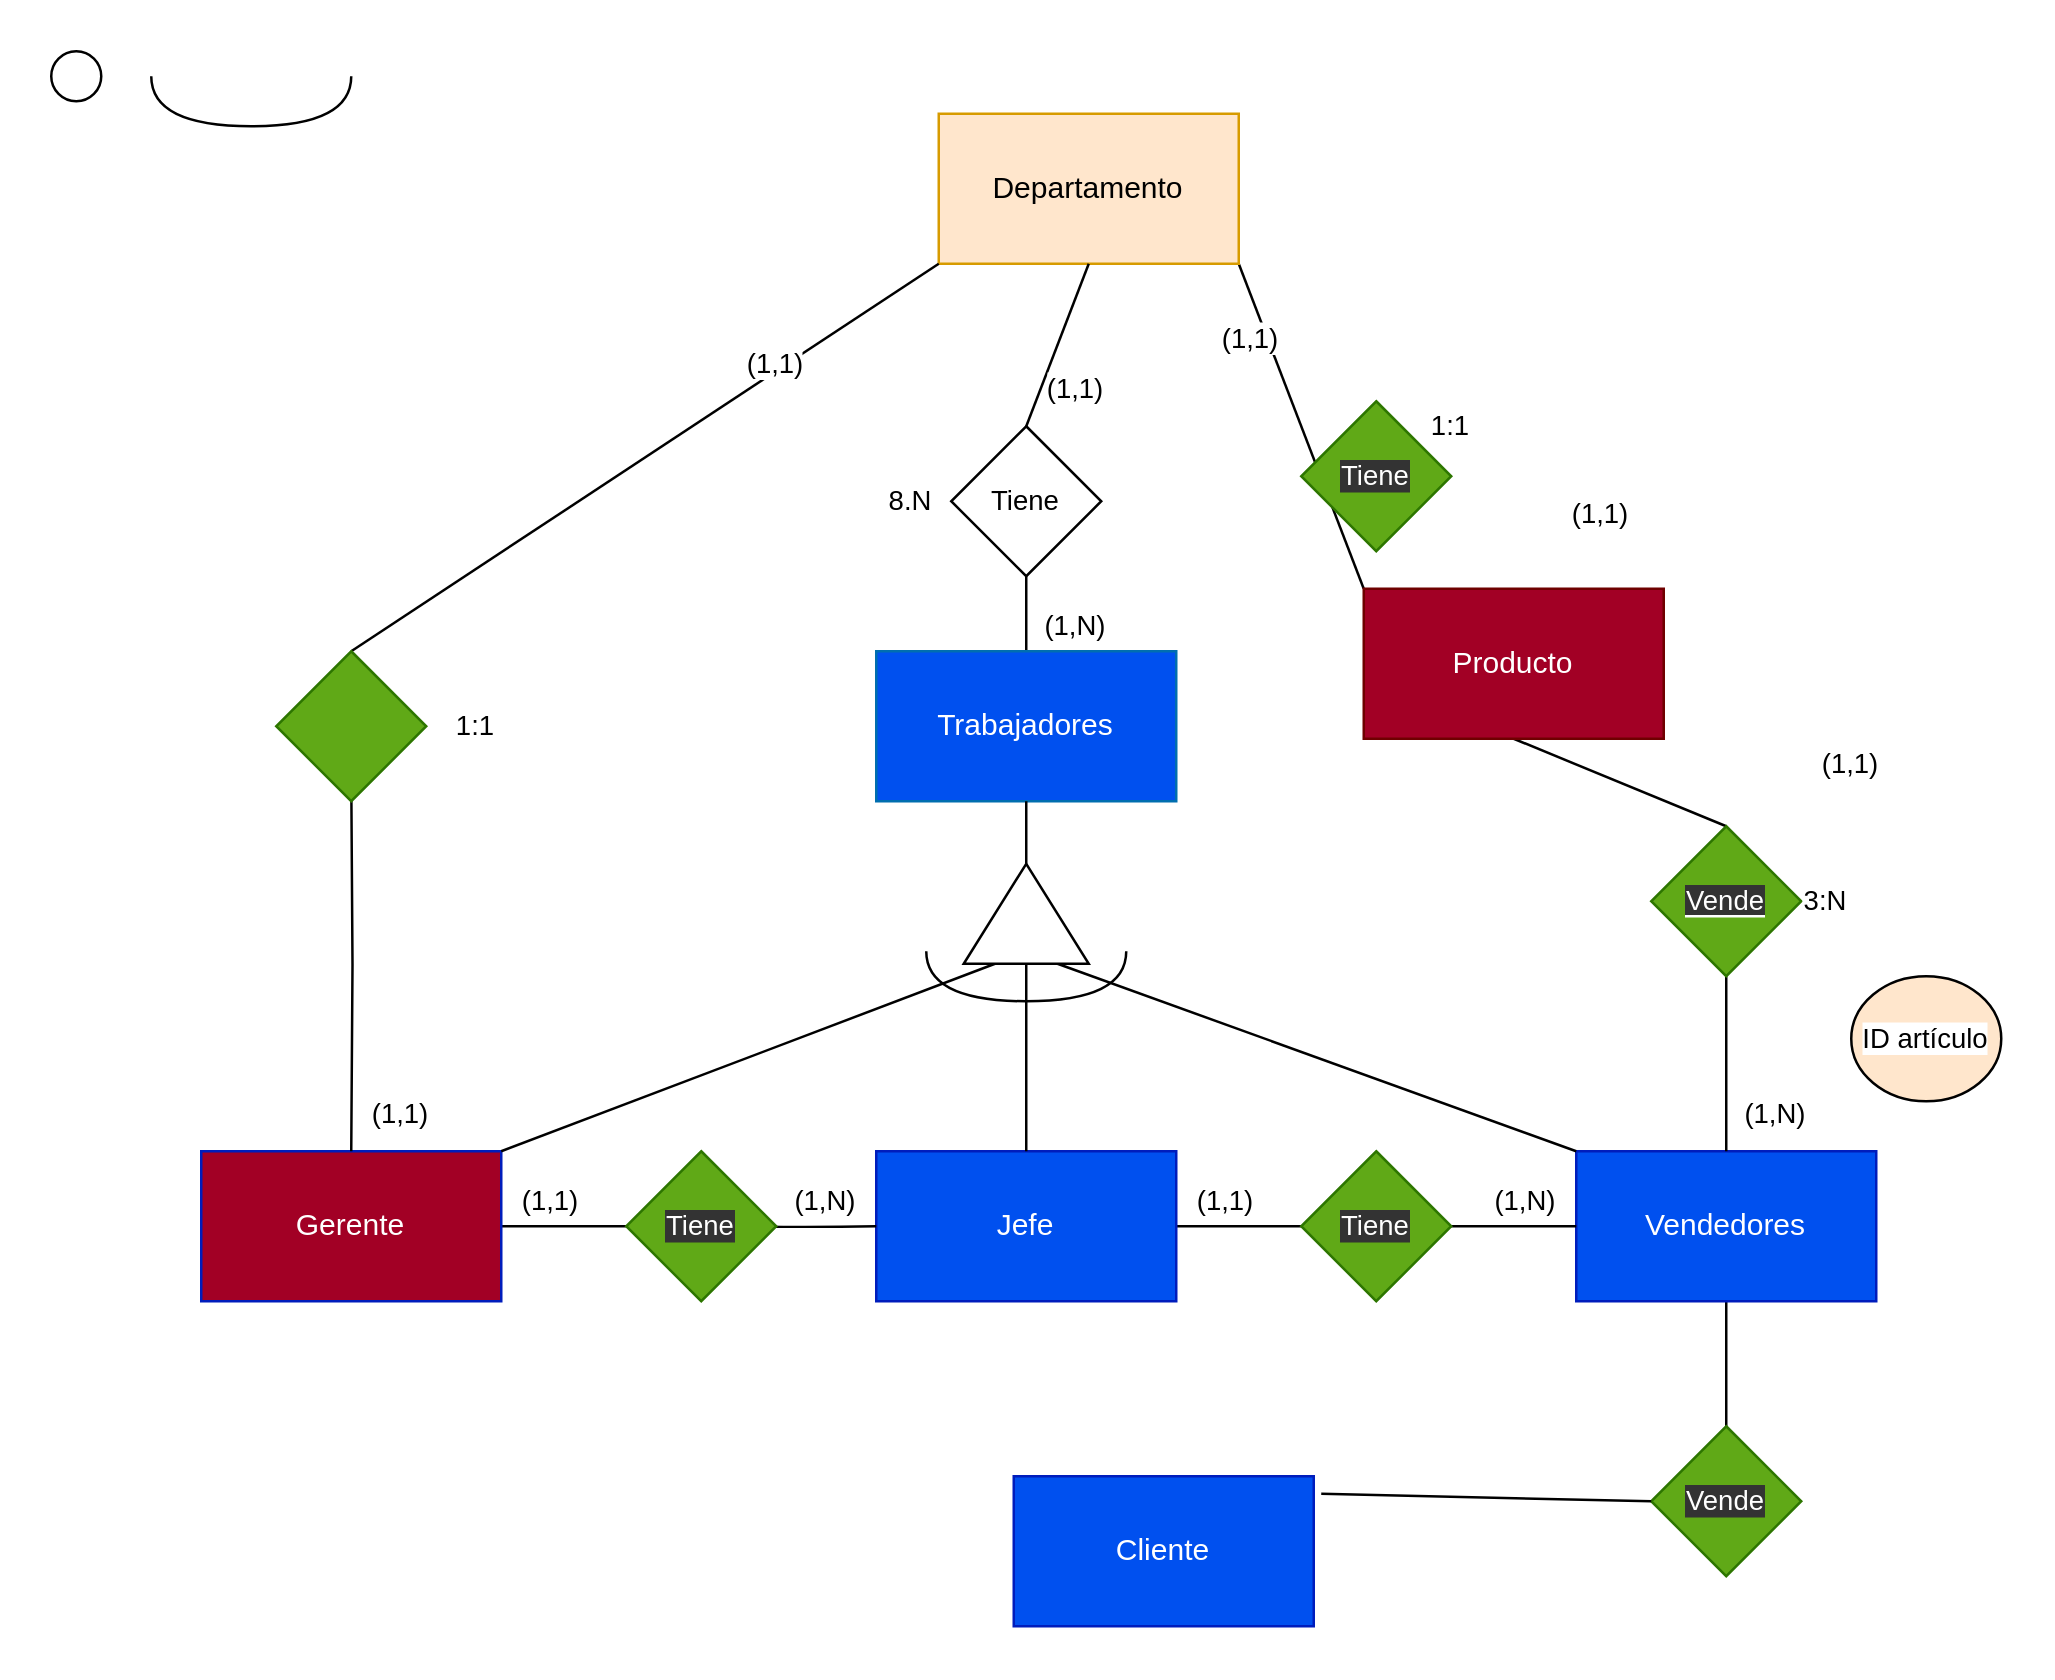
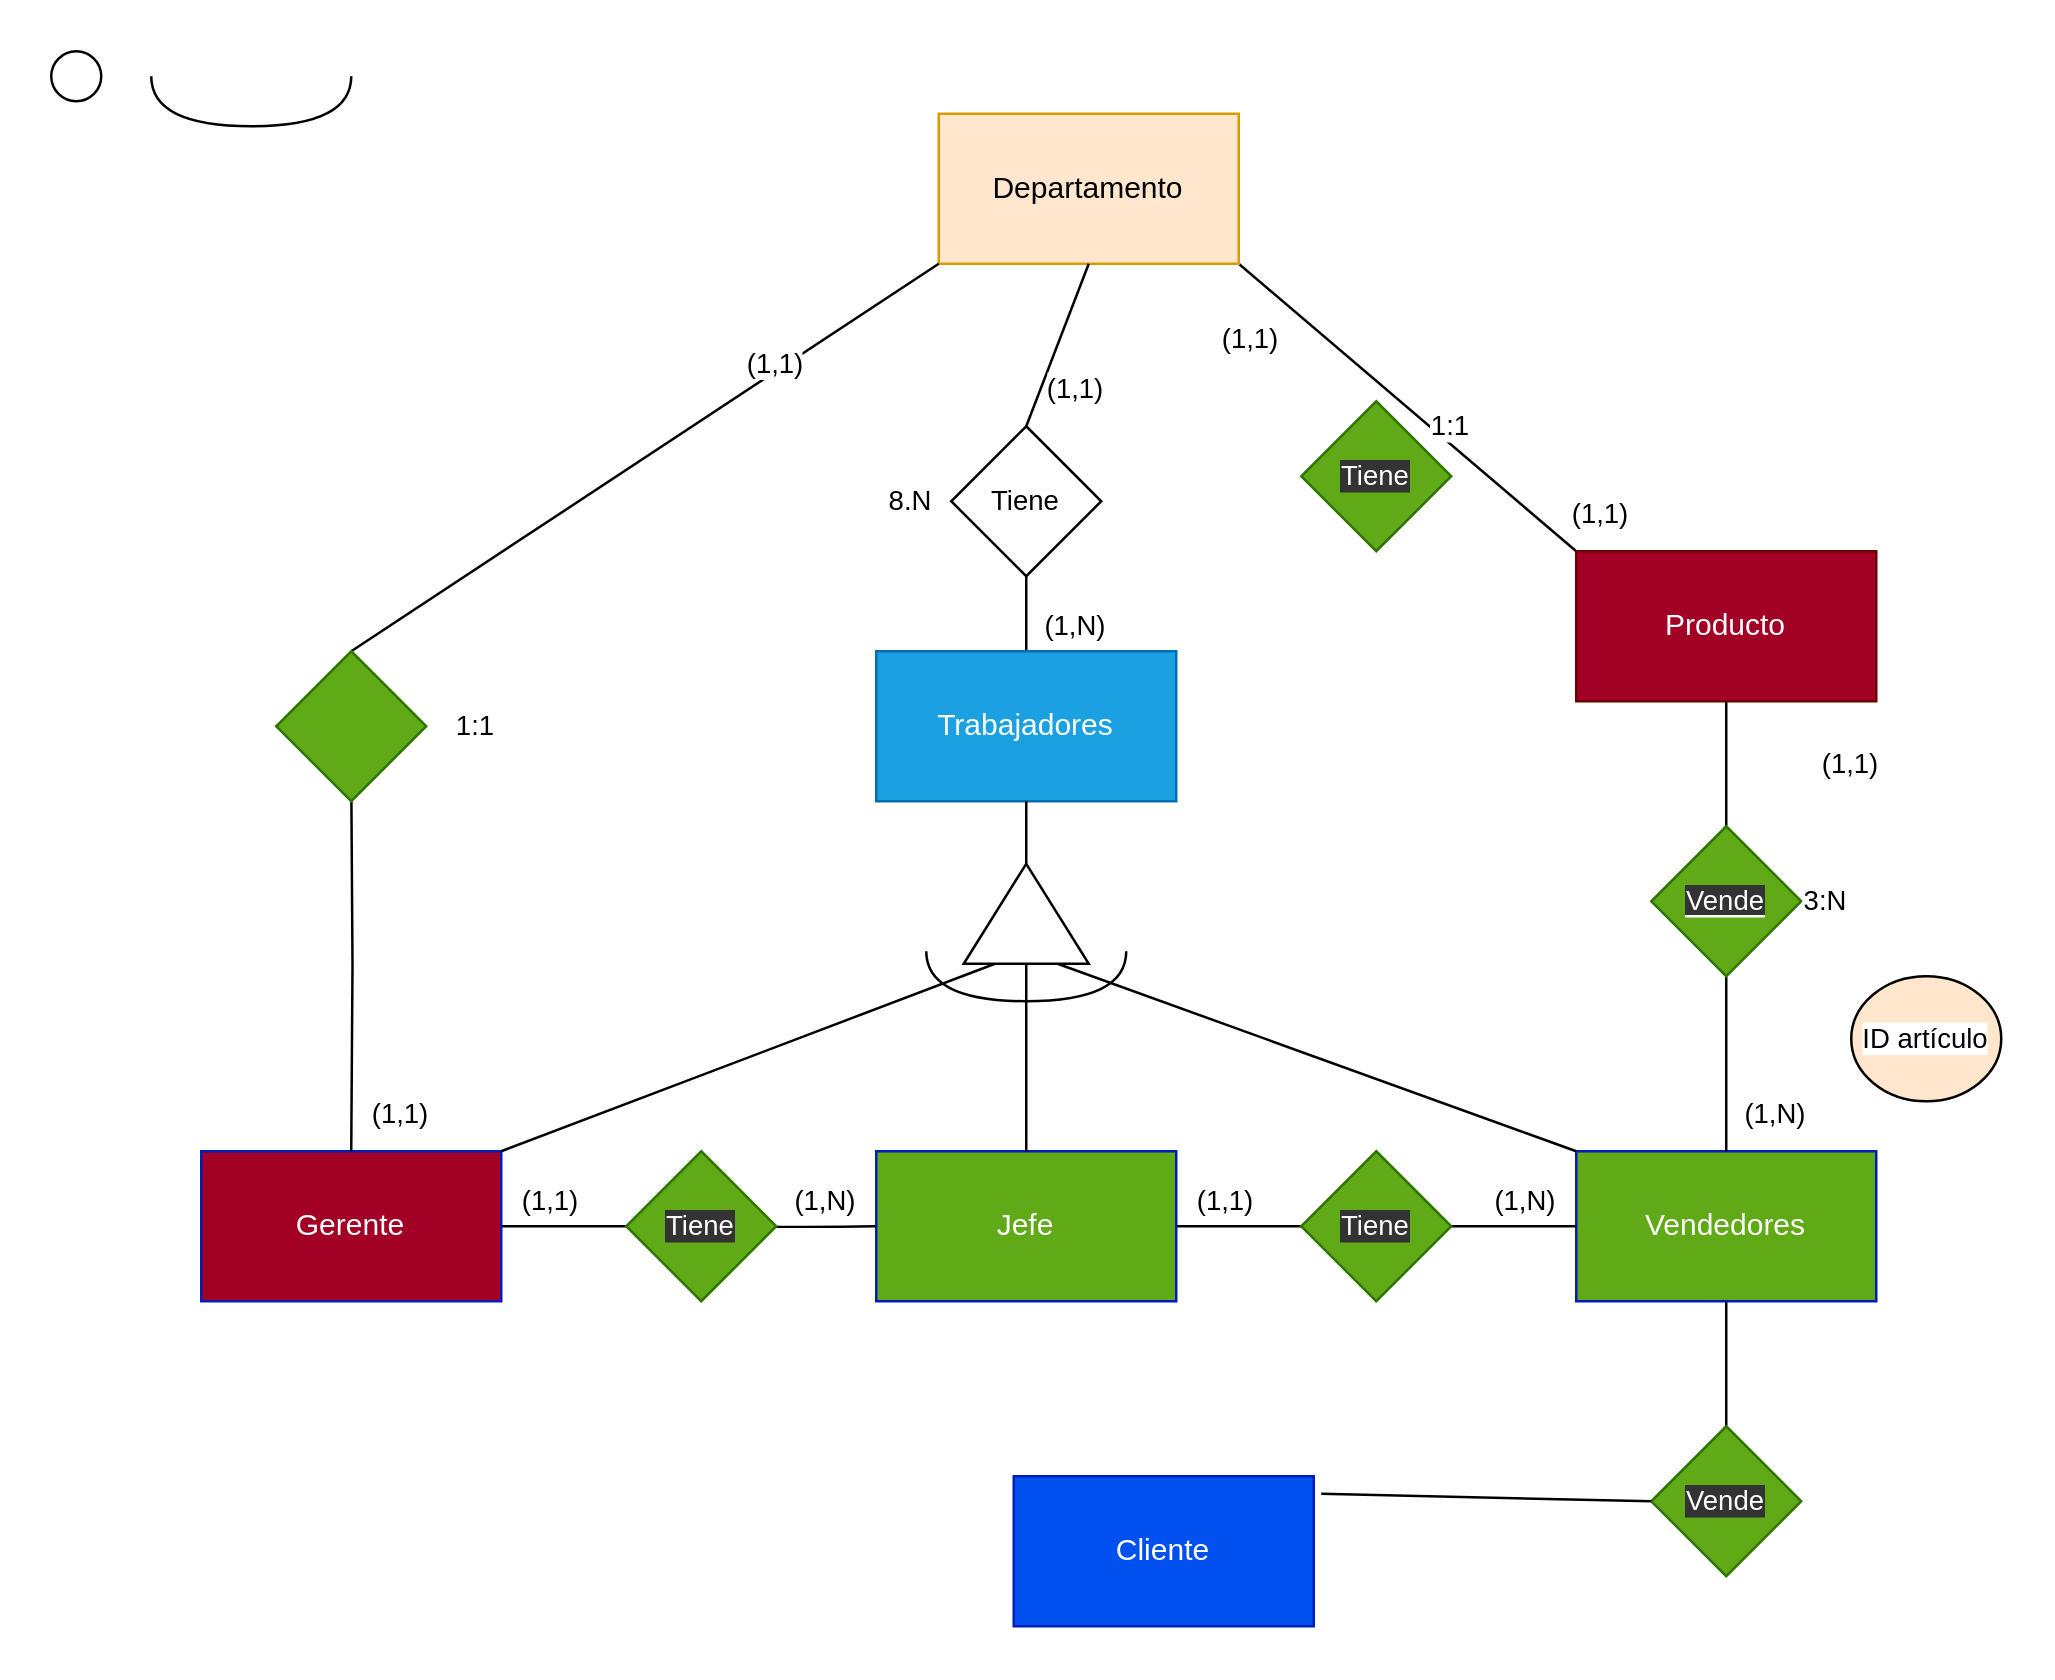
(1514, 664) -> (1726, 626)
(1026, 726) -> (1026, 726)
(1026, 1226) -> (1026, 1226)
(1726, 1226) -> (1726, 1226)
